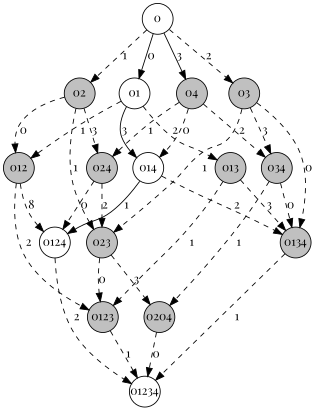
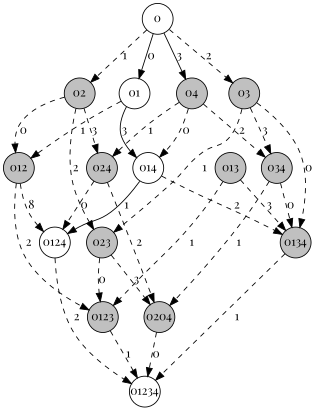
(170, 136) -> none
(76, 168) -> (76, 168)
(102, 201) -> (130, 238)
